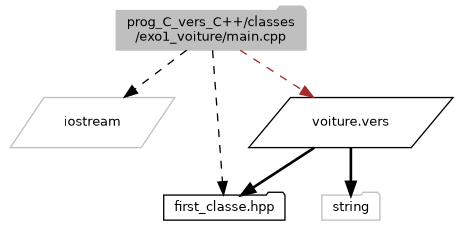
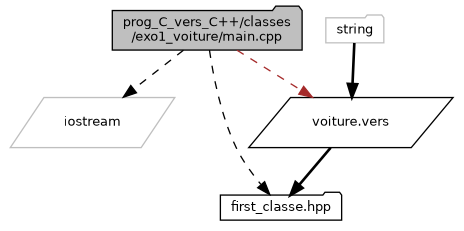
(211, 30) -> (207, 30)
(351, 165) -> (353, 63)
